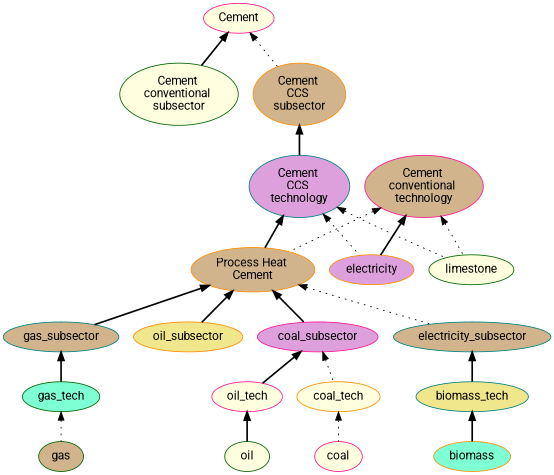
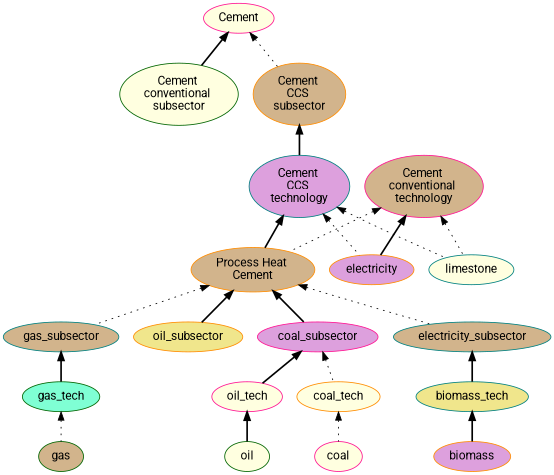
(471, 270) -> (471, 270)
(148, 306) -> (148, 306)
(472, 457) -> (472, 457)
